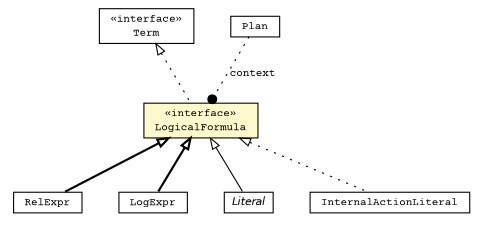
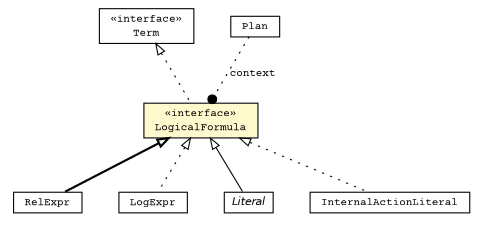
(172, 169) -> (172, 169)
